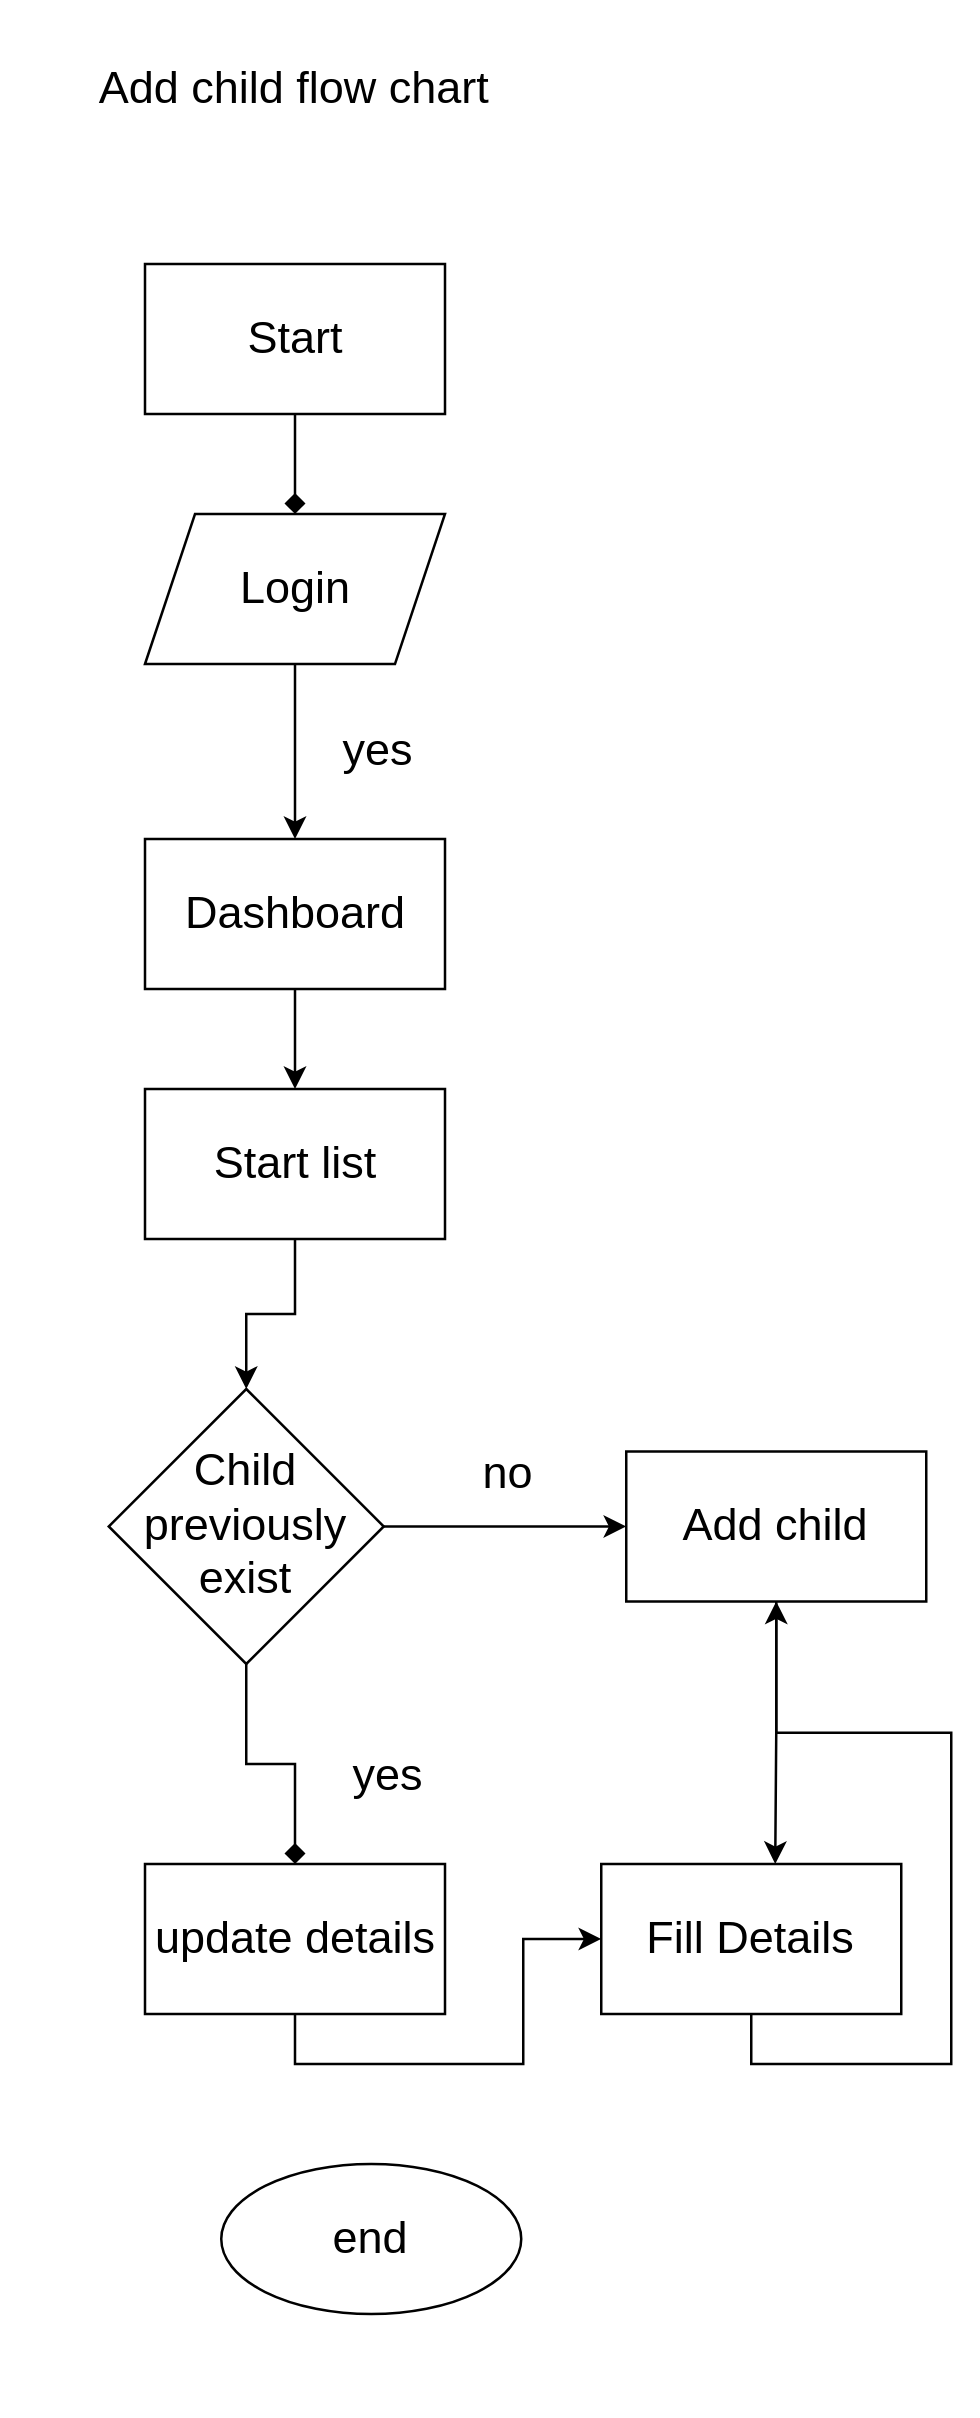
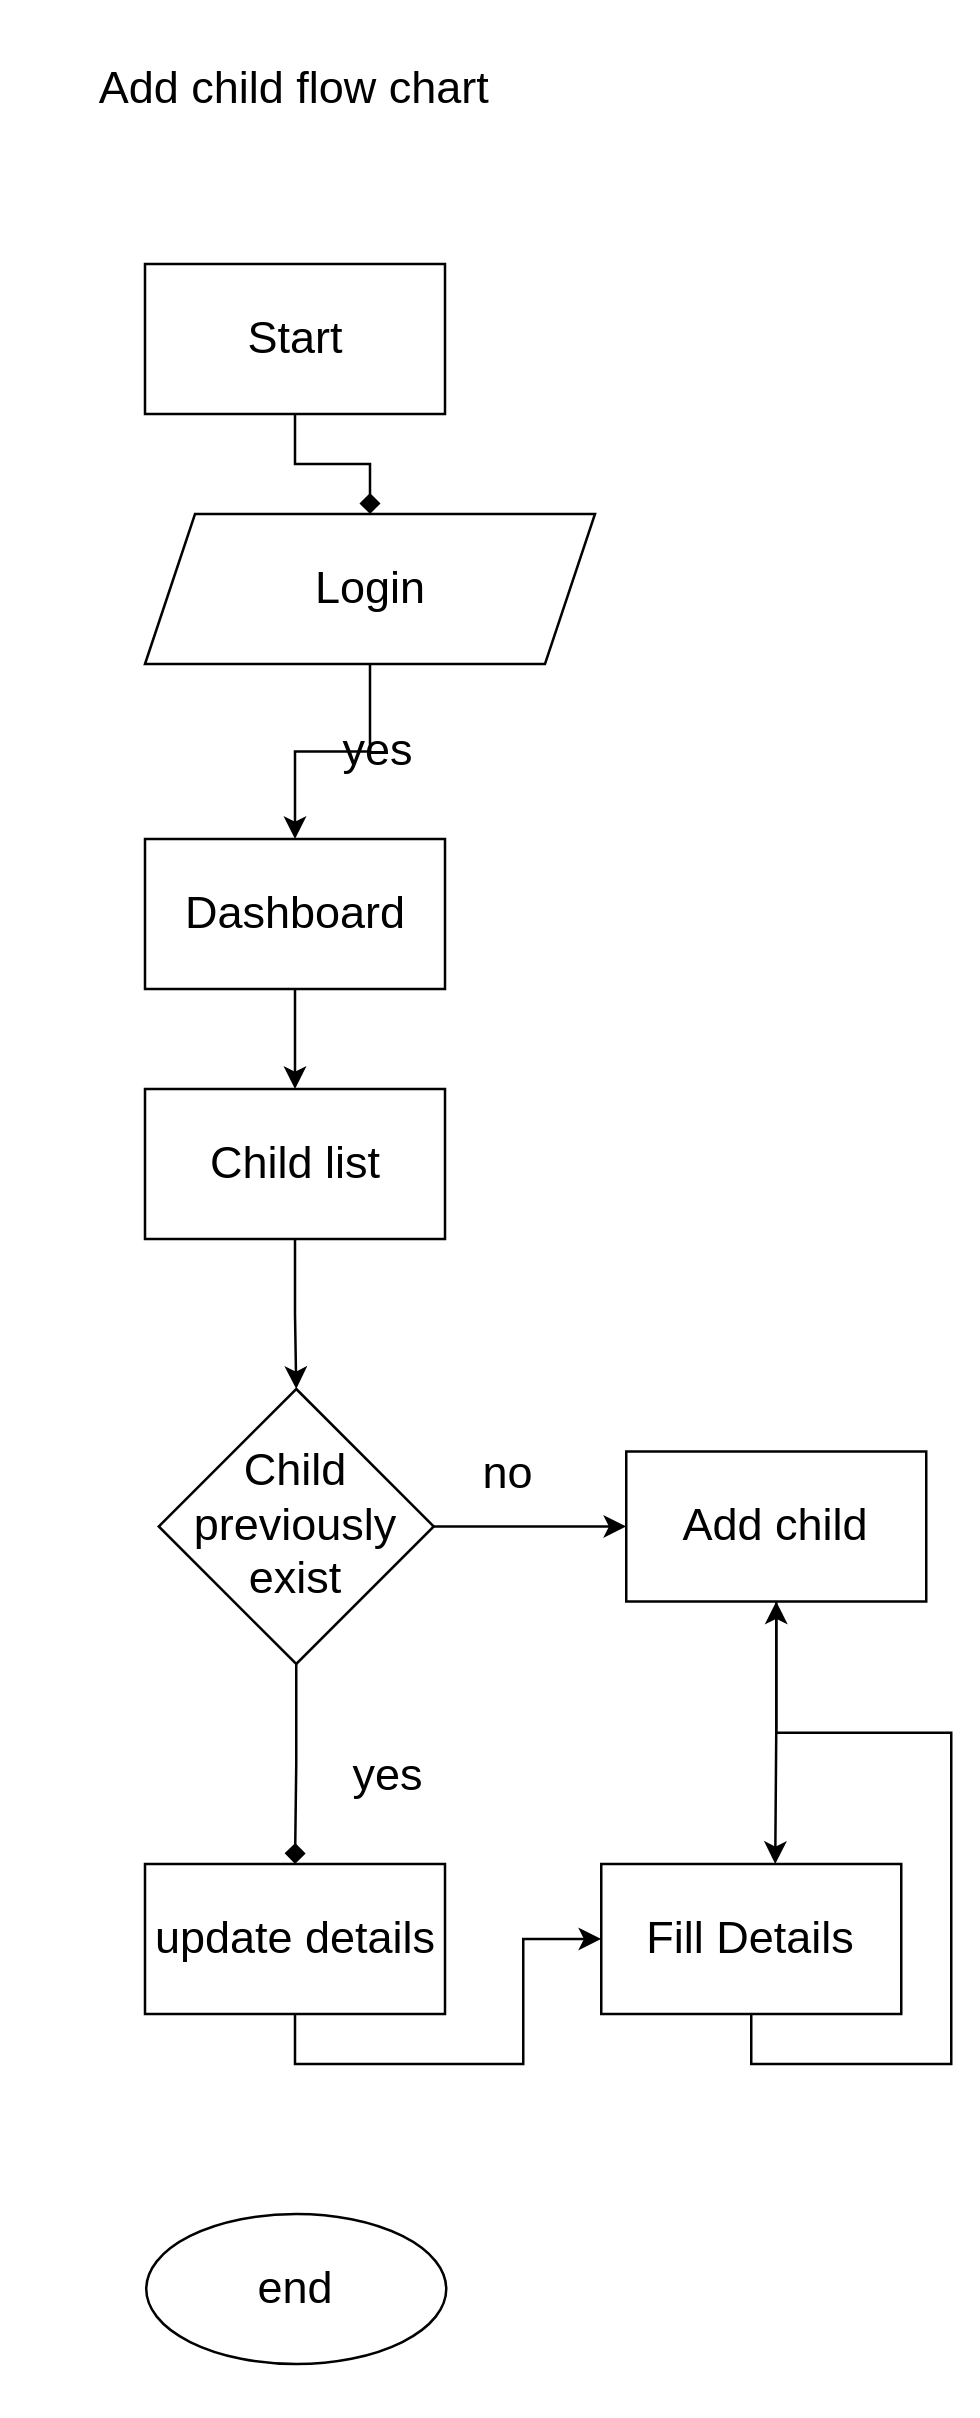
(295, 589) -> (370, 589)
(296, 1164) -> (296, 1164)
(246, 1526) -> (296, 1526)
(371, 2239) -> (296, 2289)
